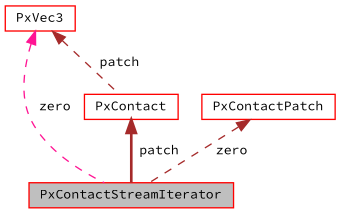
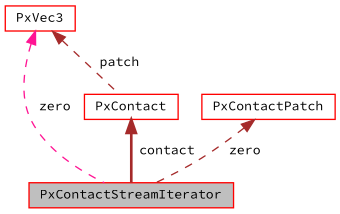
(156, 151) -> (164, 151)
